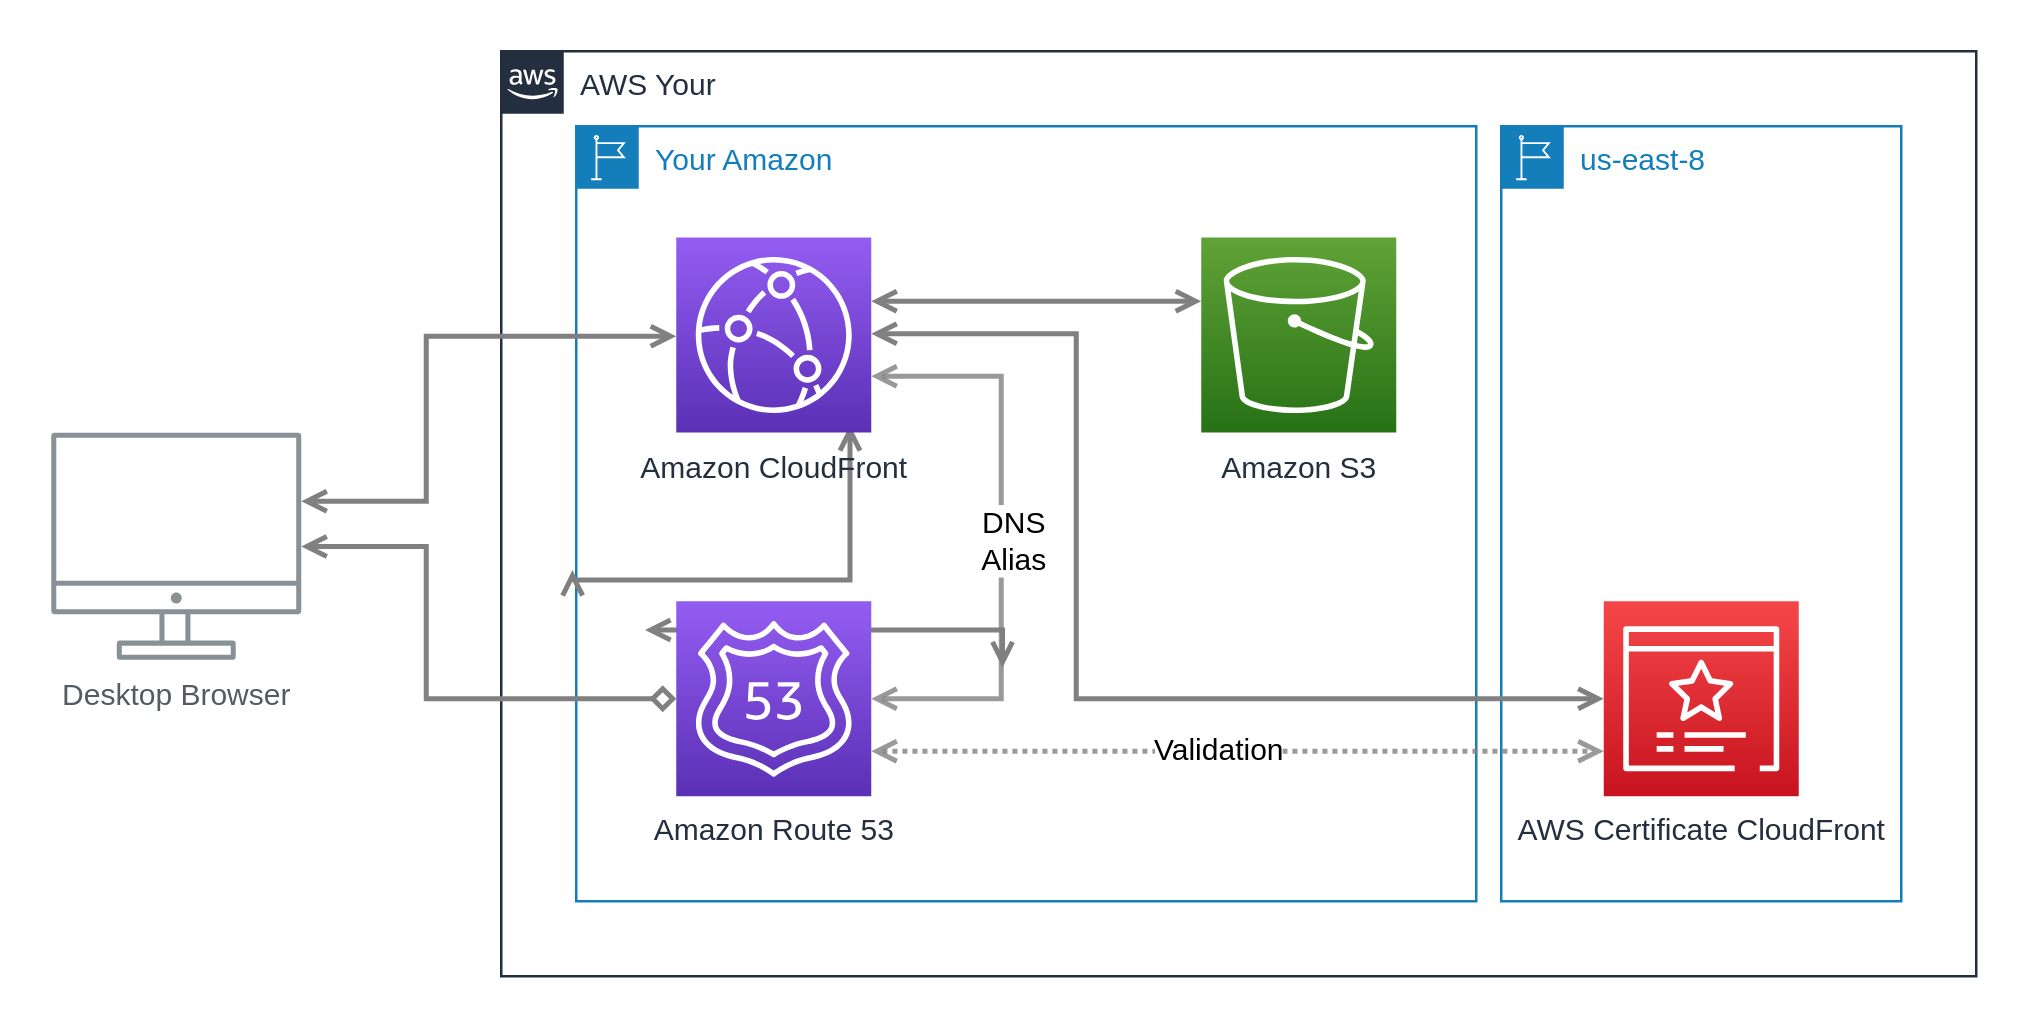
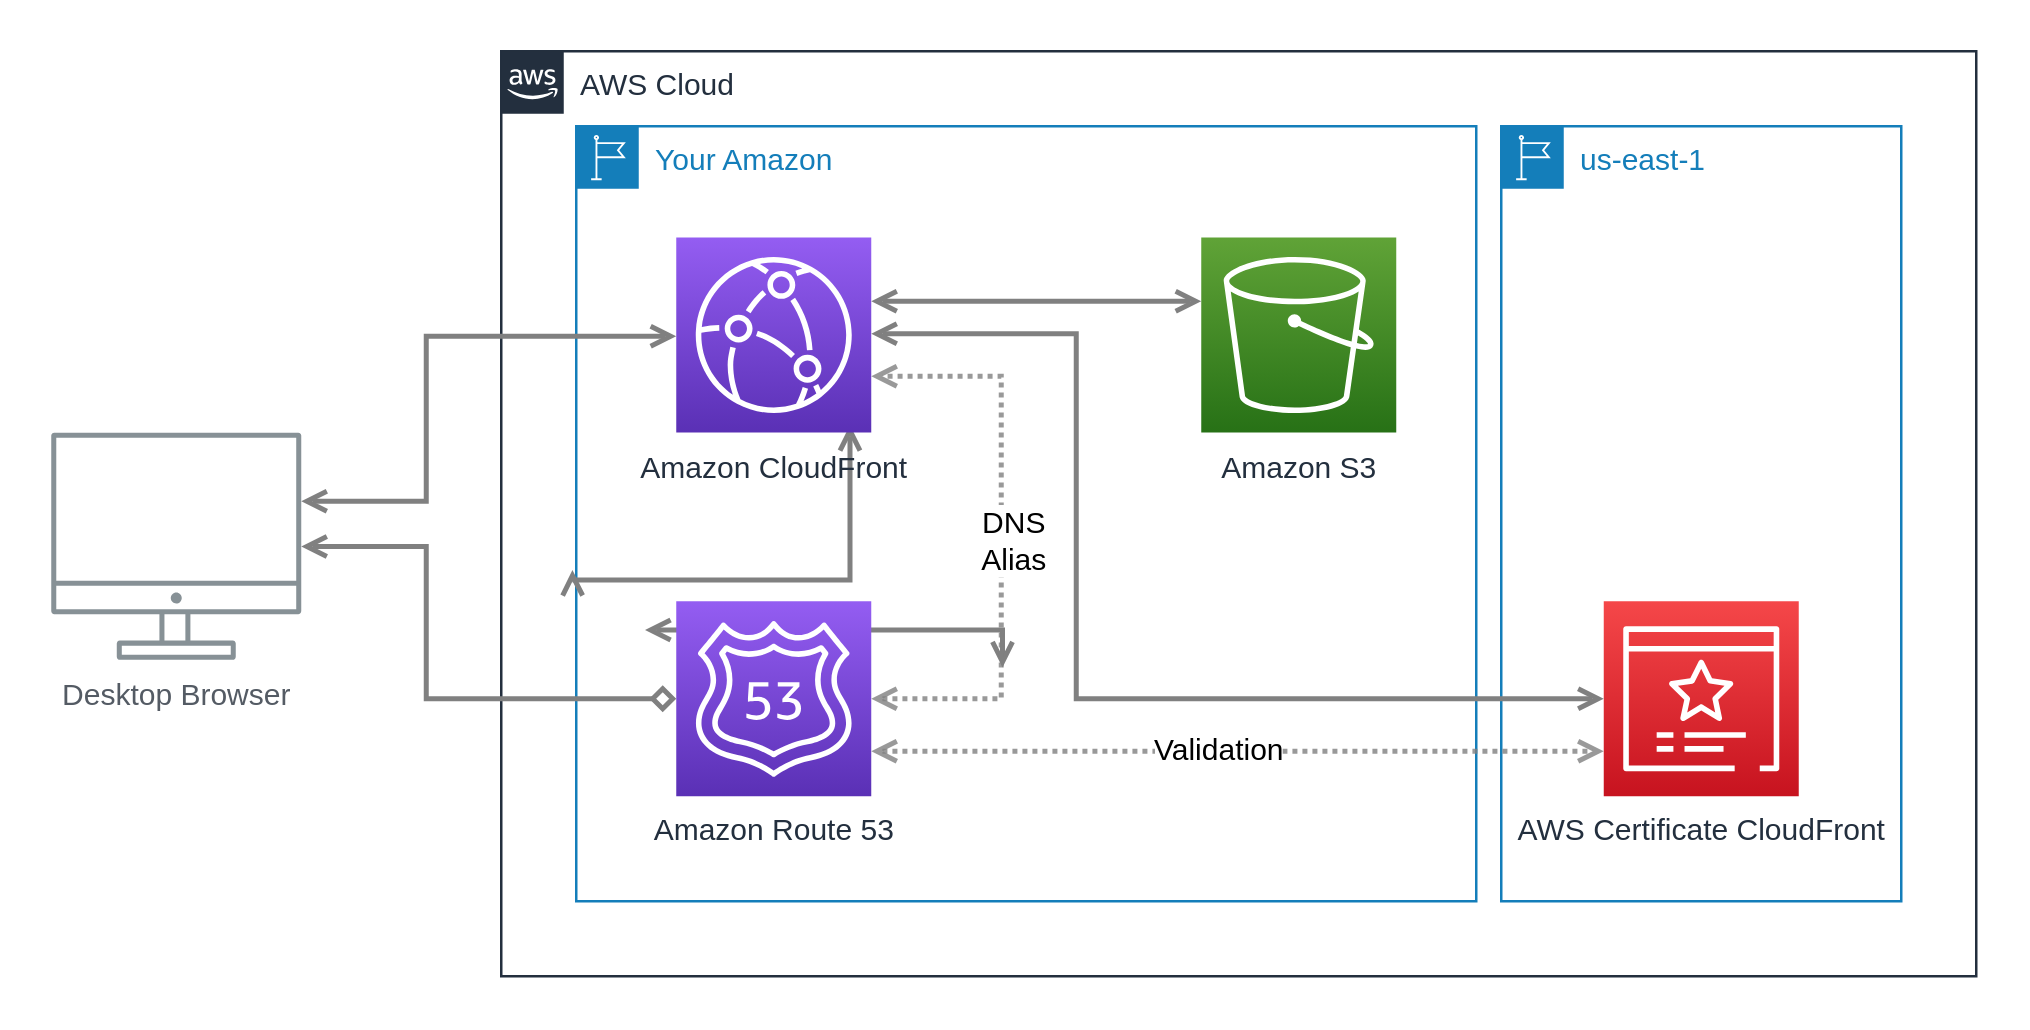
(645, 87) -> (649, 87)
(1657, 162) -> (1657, 162)
(1001, 381) -> (1001, 381)
